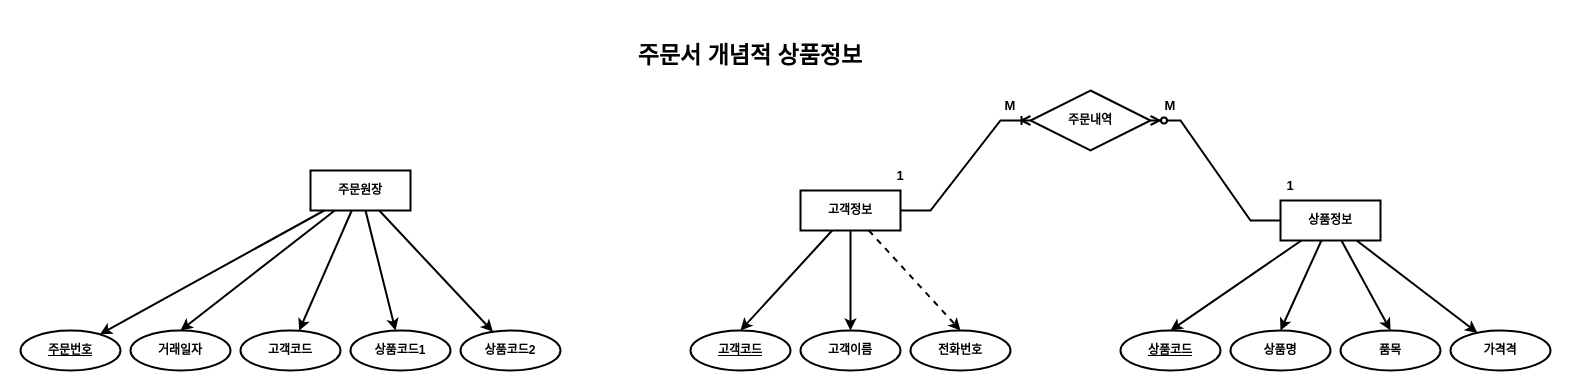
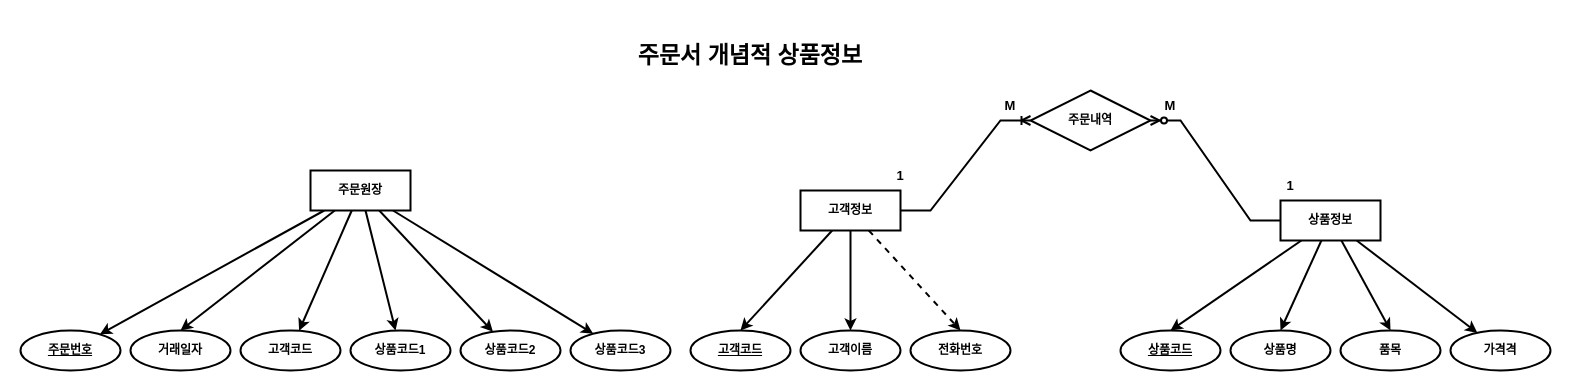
none -> (490, 270)
none -> (621, 351)
